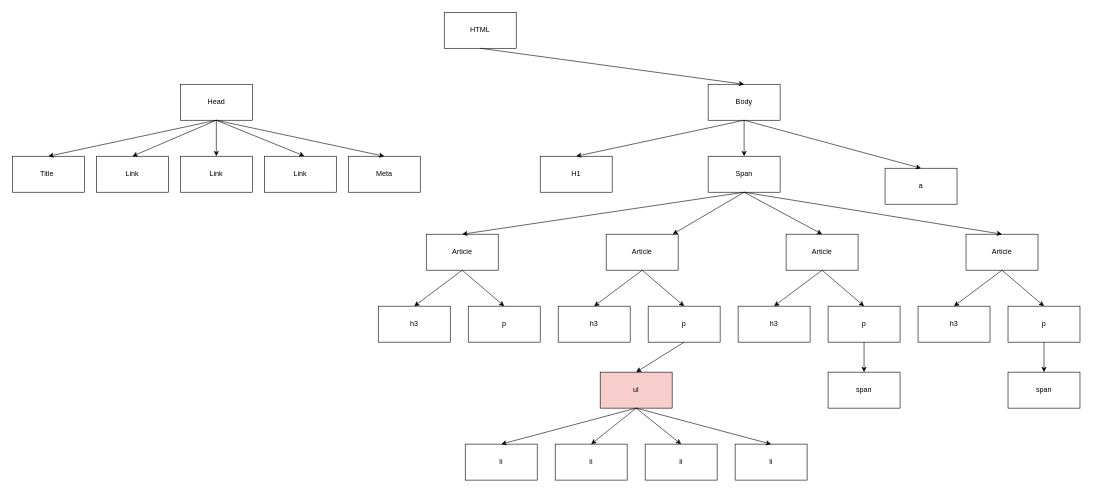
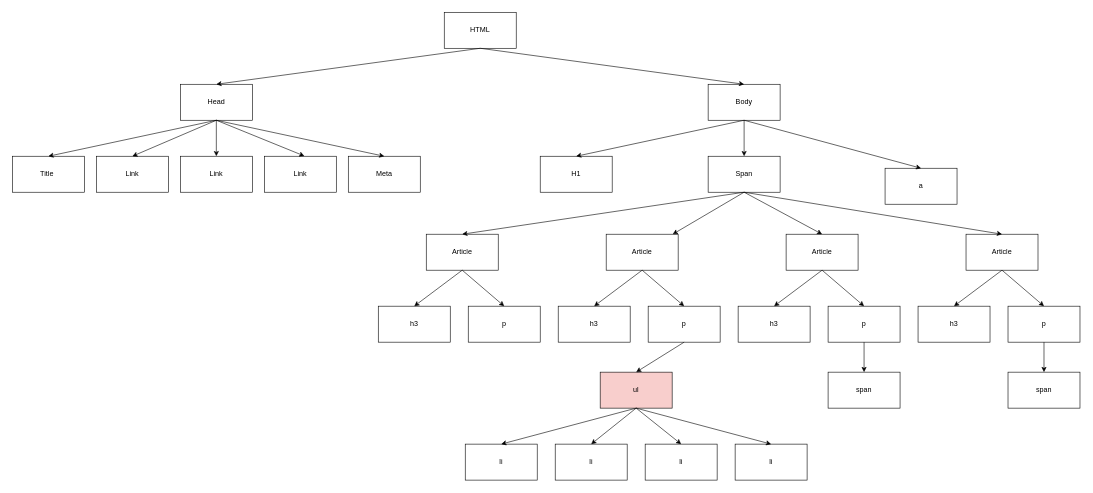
none -> (347, 66)
